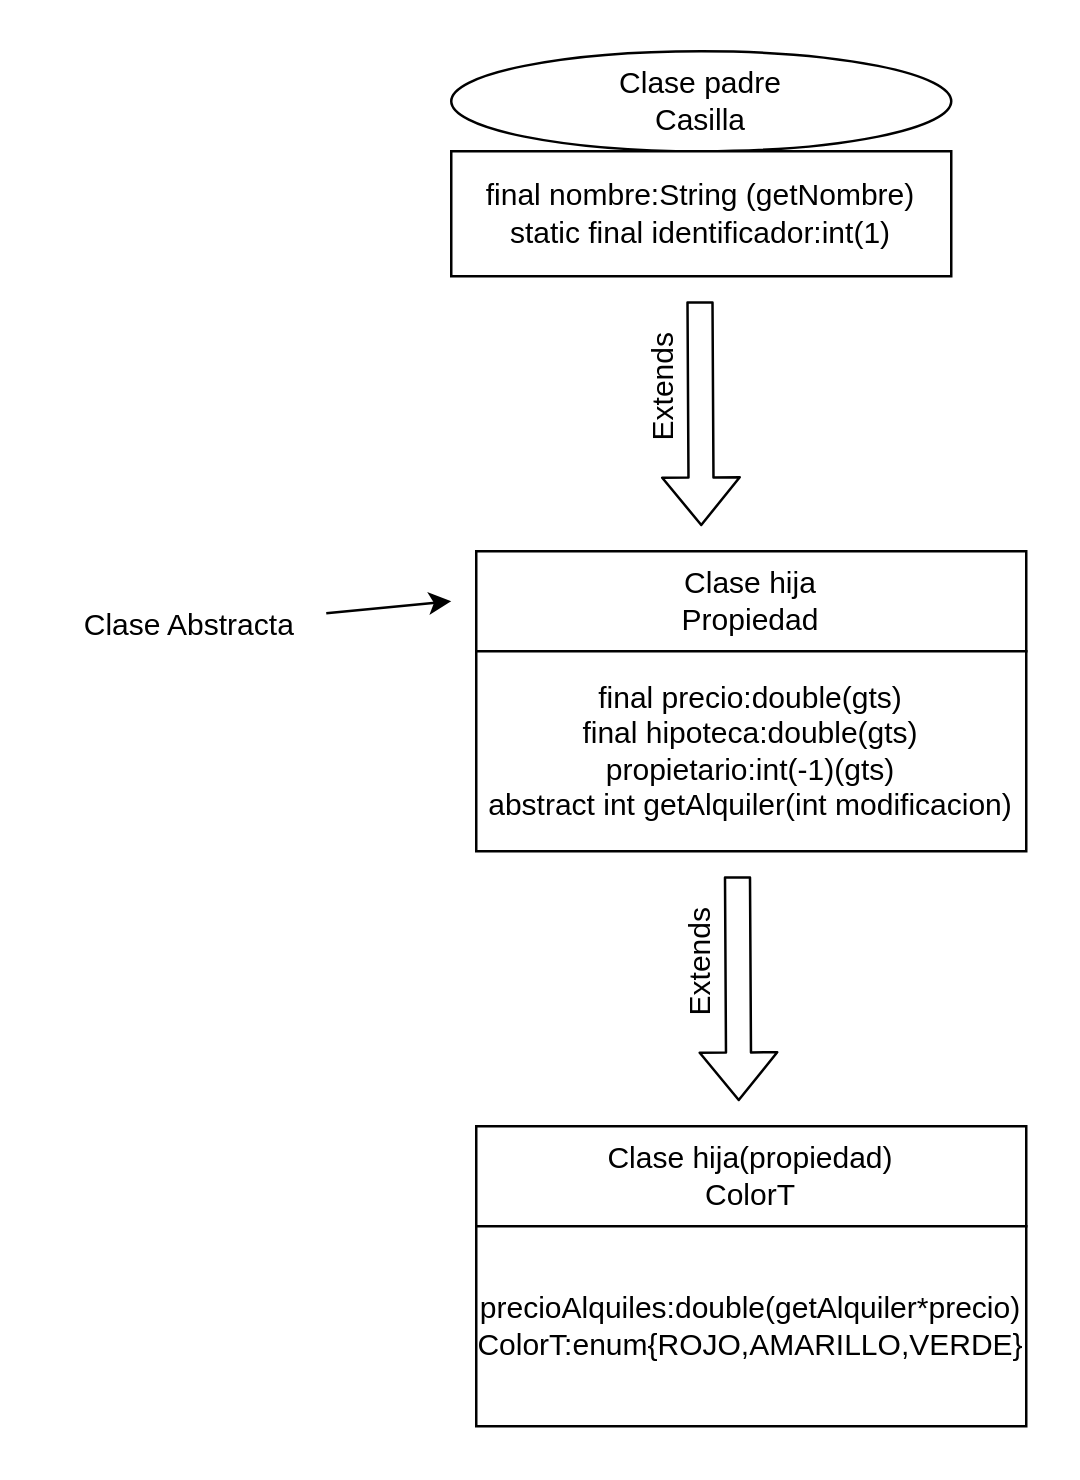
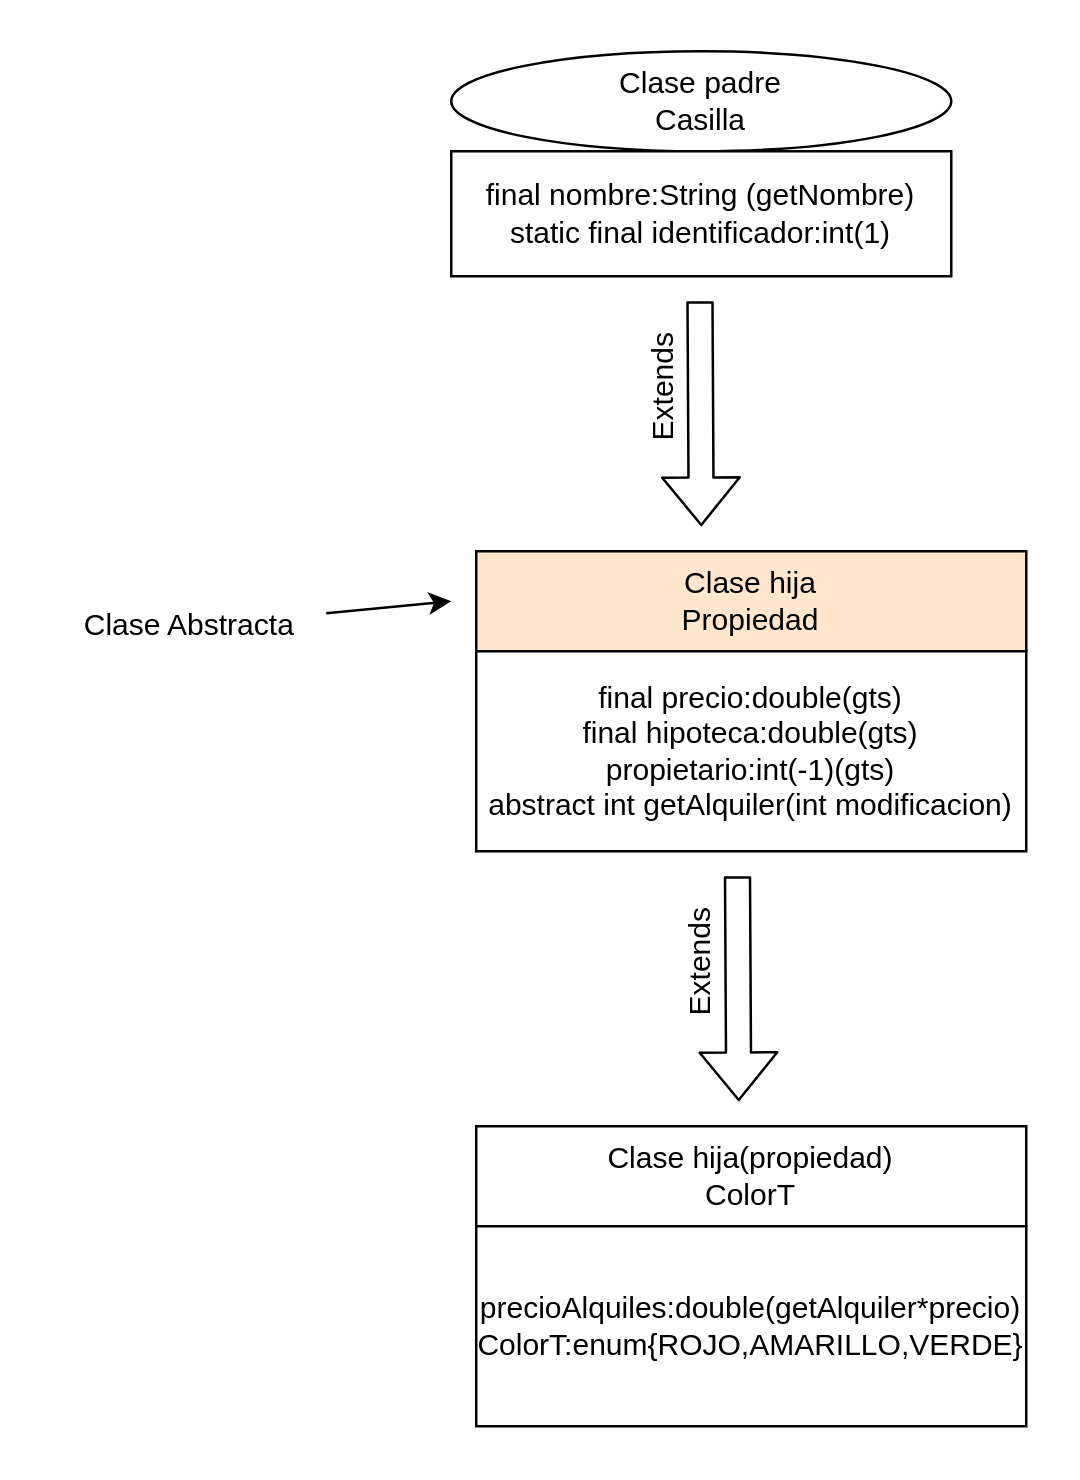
(751, 601) -> (751, 601)
